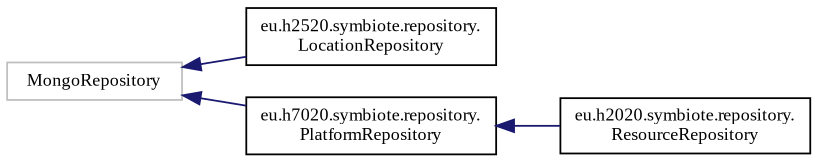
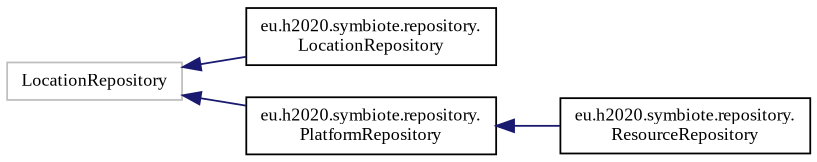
(371, 37) -> (371, 37)
(95, 81) -> (95, 81)
(371, 126) -> (371, 126)
